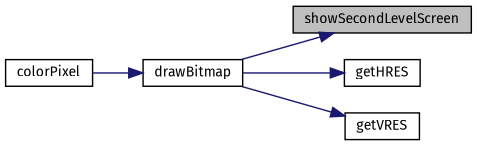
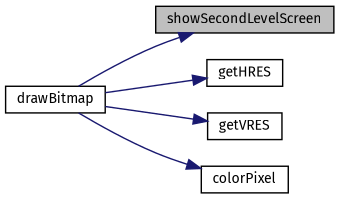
(111, 73) -> (131, 142)
